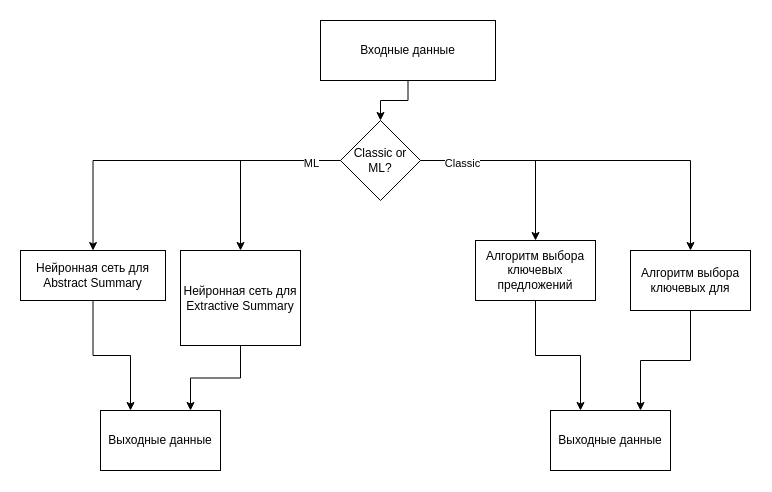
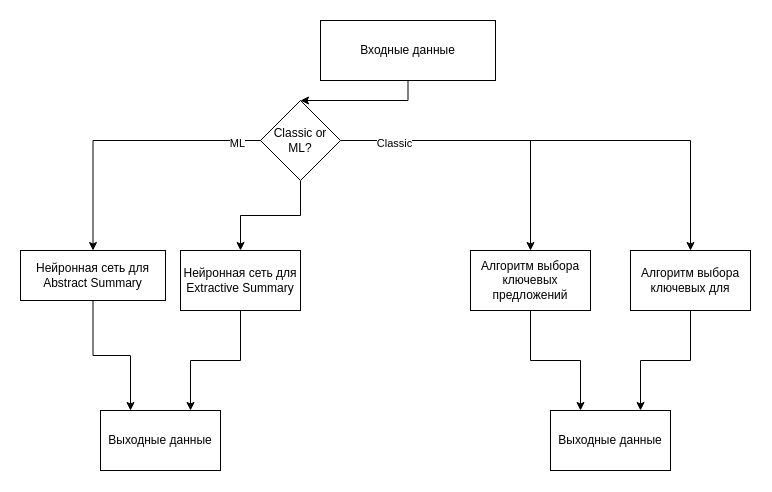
(381, 161) -> (301, 141)
(536, 271) -> (531, 281)
(241, 298) -> (241, 281)
